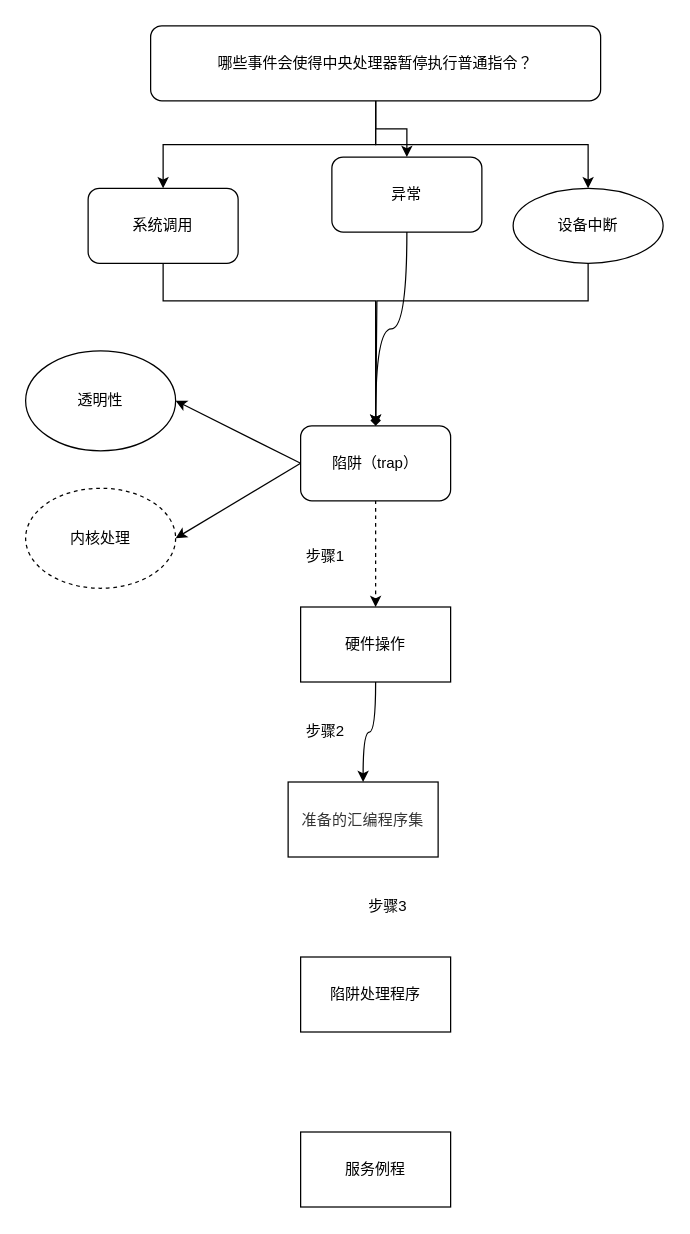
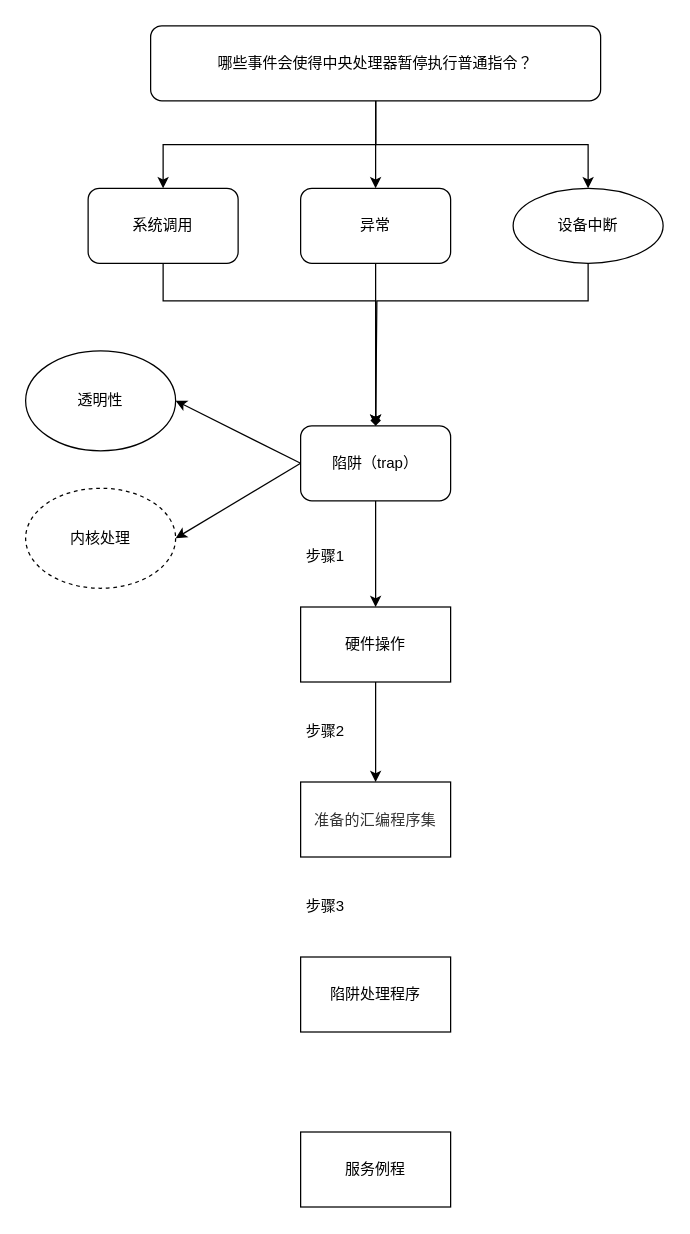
(407, 194) -> (376, 226)
(376, 552) -> (376, 552)
(363, 819) -> (376, 819)
(388, 907) -> (326, 907)
